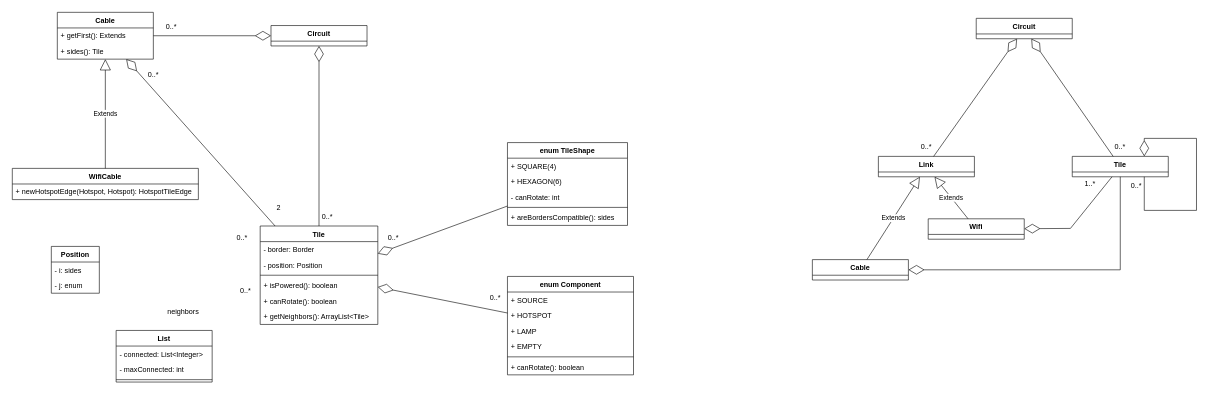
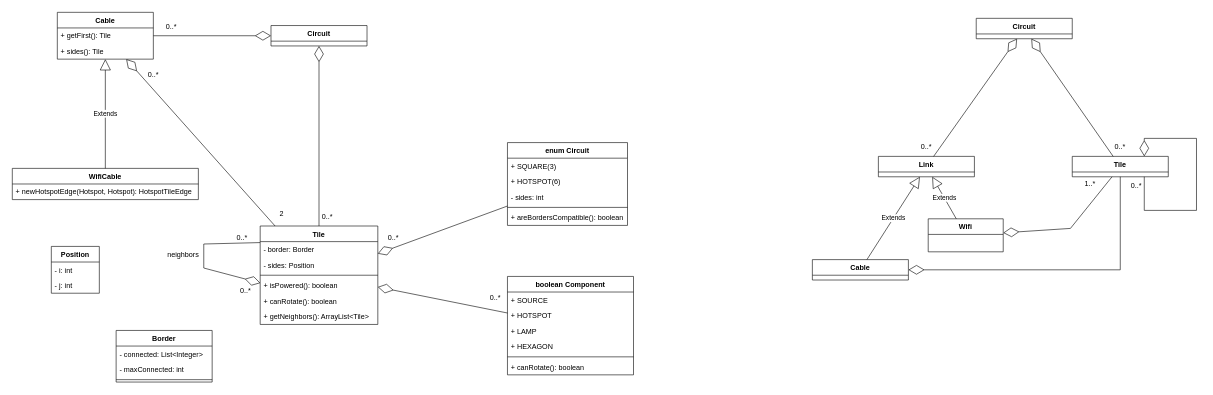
(99, 36) -> (91, 36)
(567, 151) -> (567, 151)
(532, 166) -> (532, 166)
(534, 182) -> (534, 182)
(539, 197) -> (530, 197)
(279, 207) -> (282, 213)
(567, 218) -> (572, 218)
(976, 229) -> (965, 235)
none -> (204, 250)
(297, 265) -> (292, 265)
(70, 270) -> (66, 270)
(570, 284) -> (570, 284)
(70, 286) -> (67, 286)
(183, 312) -> (183, 255)
(164, 338) -> (164, 338)
(524, 347) -> (528, 347)
